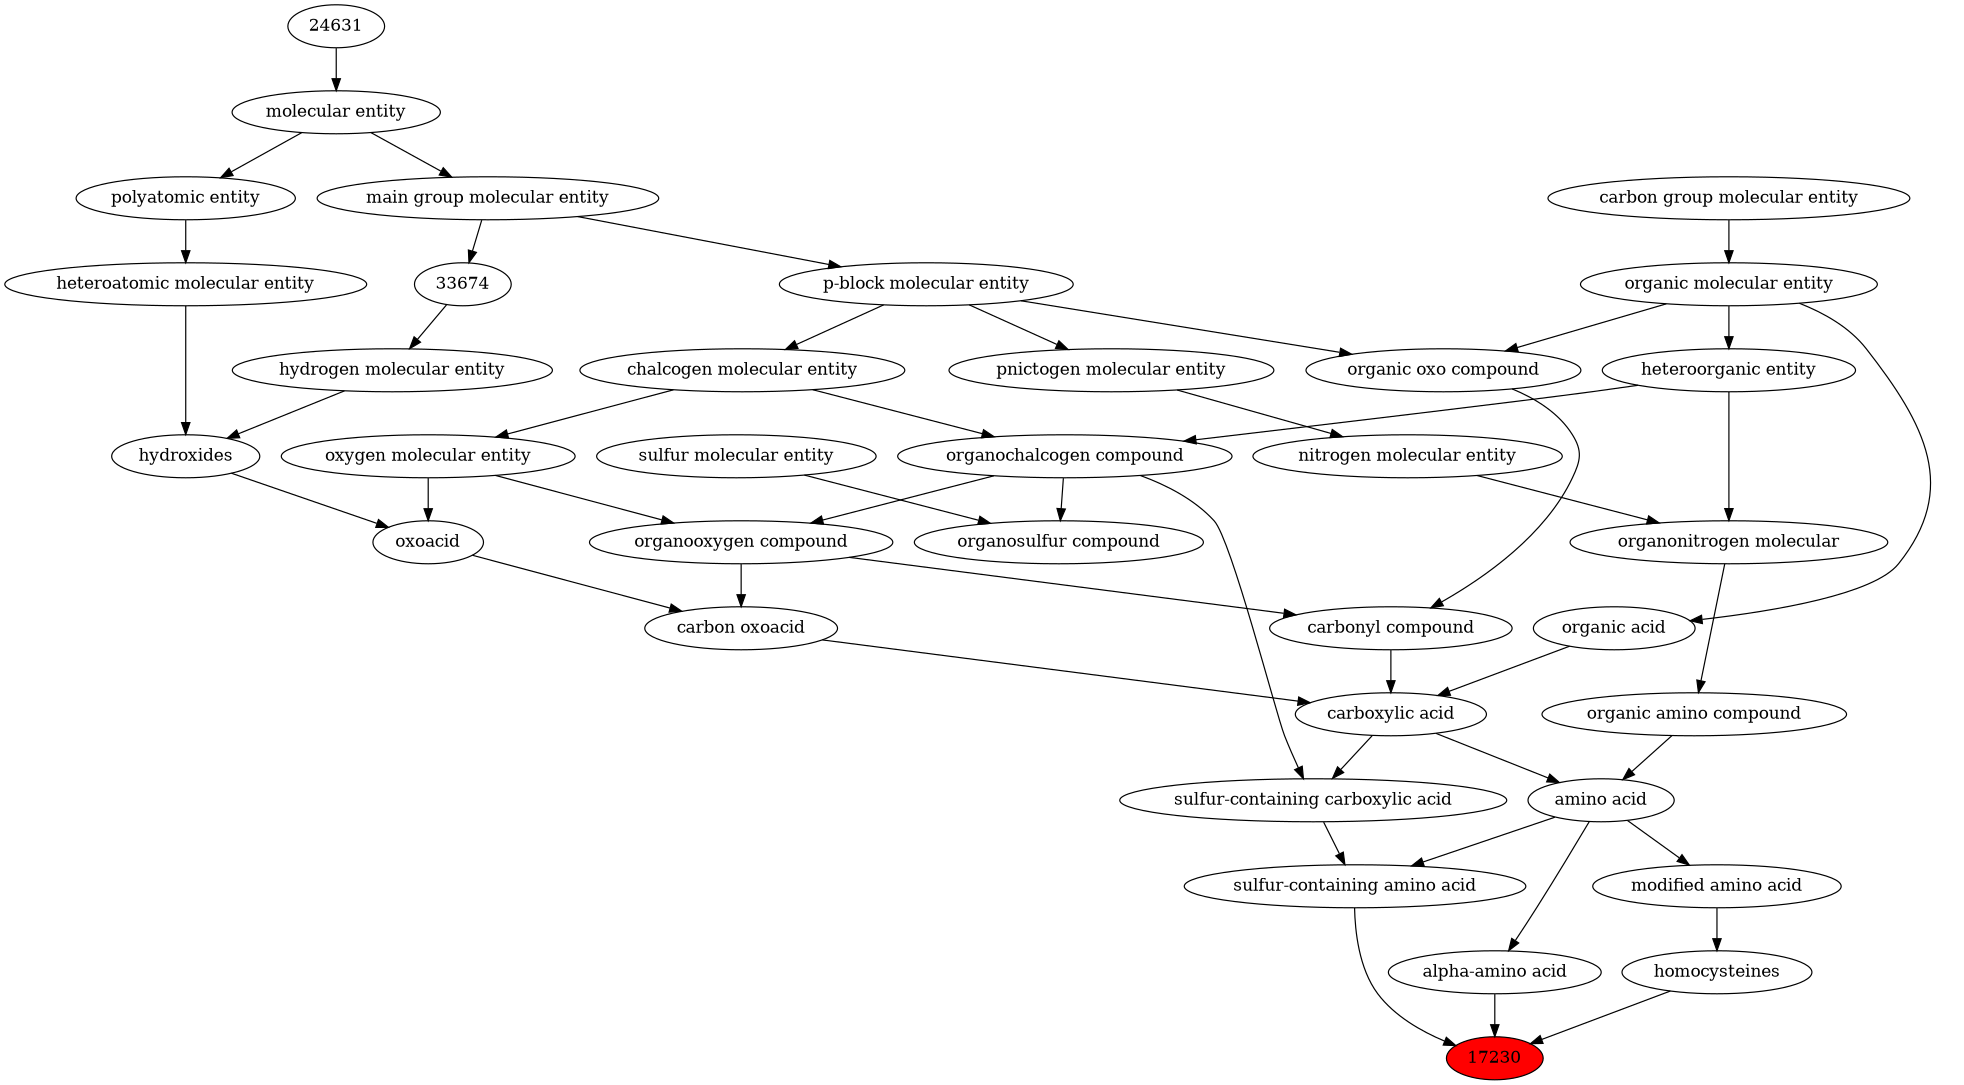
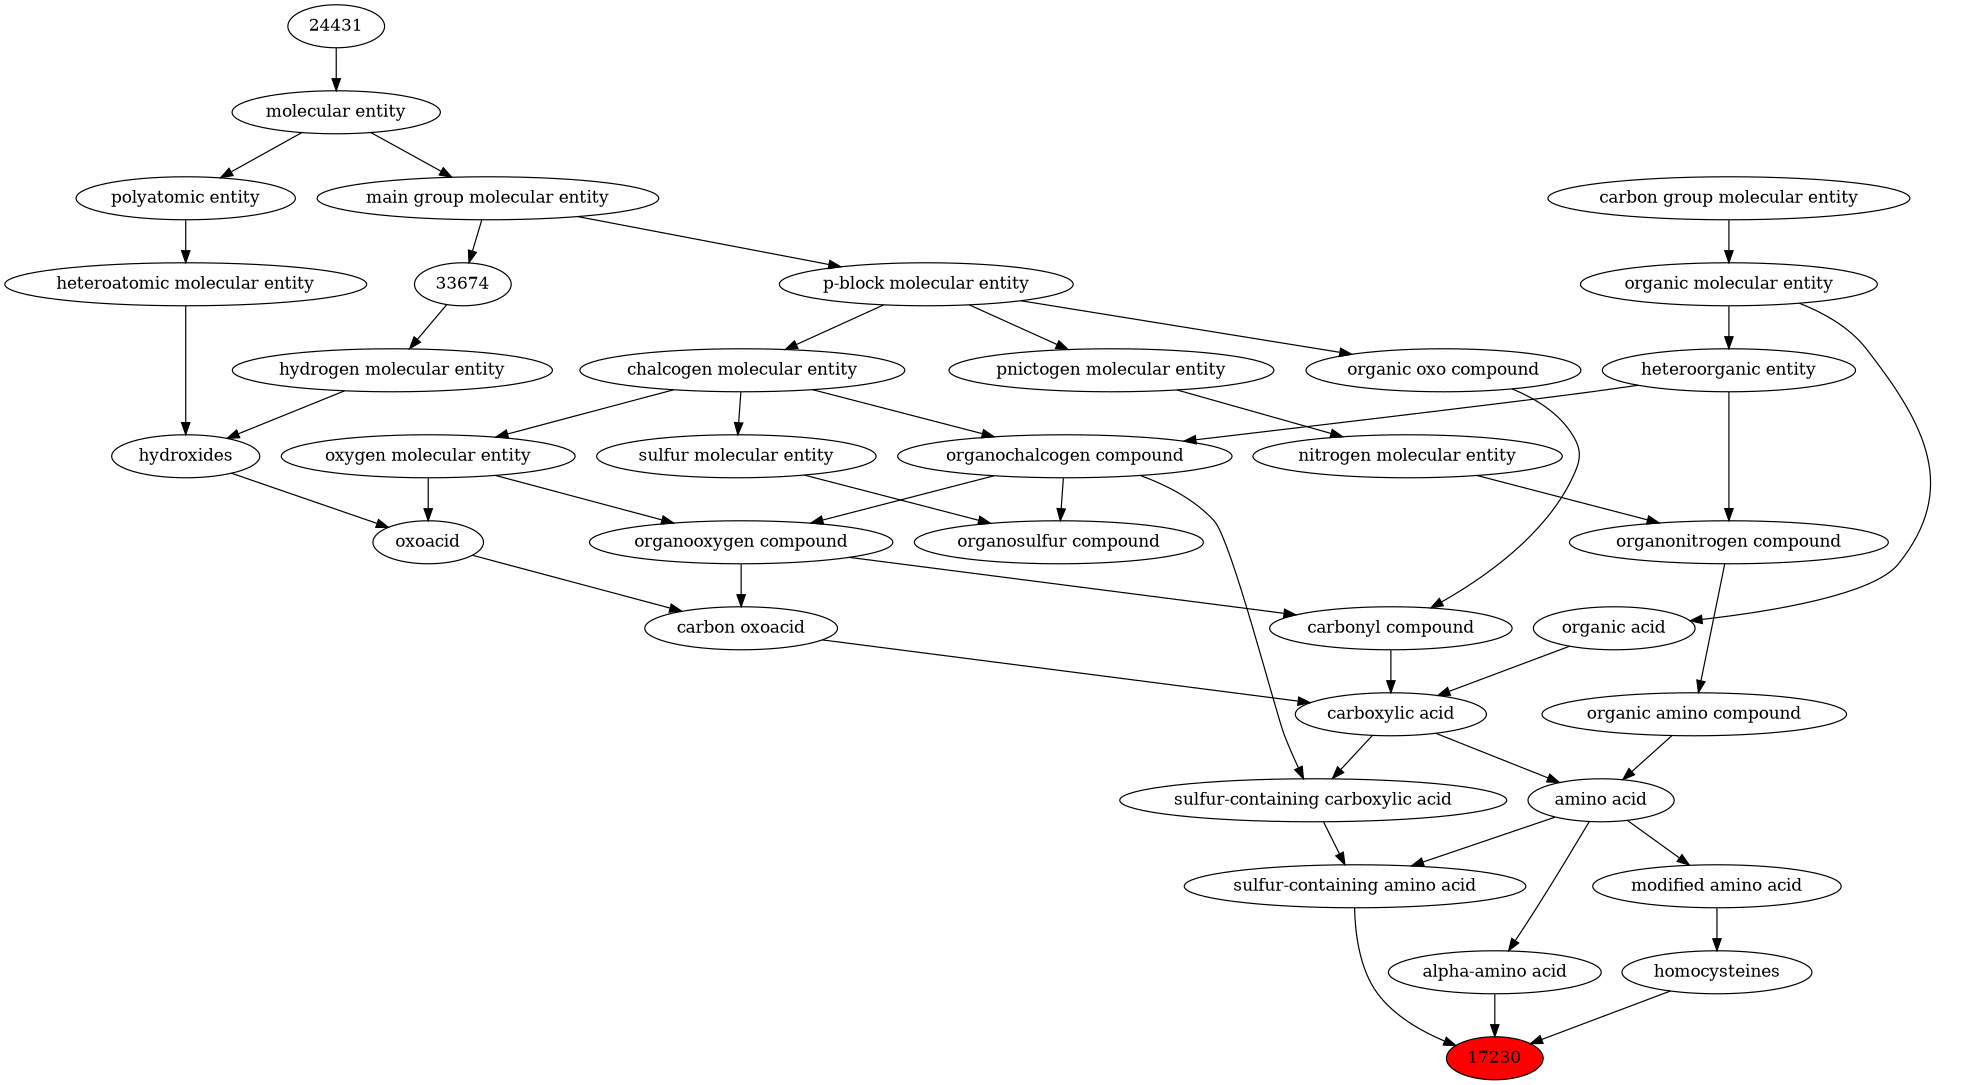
(336, 26) -> (336, 26)
(1592, 326) -> none
none -> (740, 407)
(1729, 542) -> (1729, 542)
